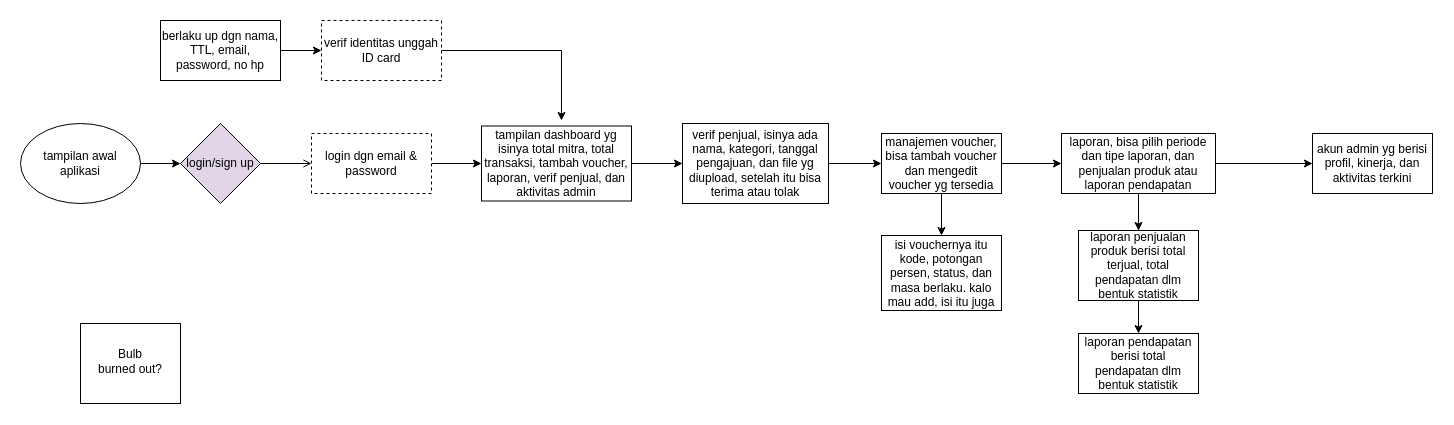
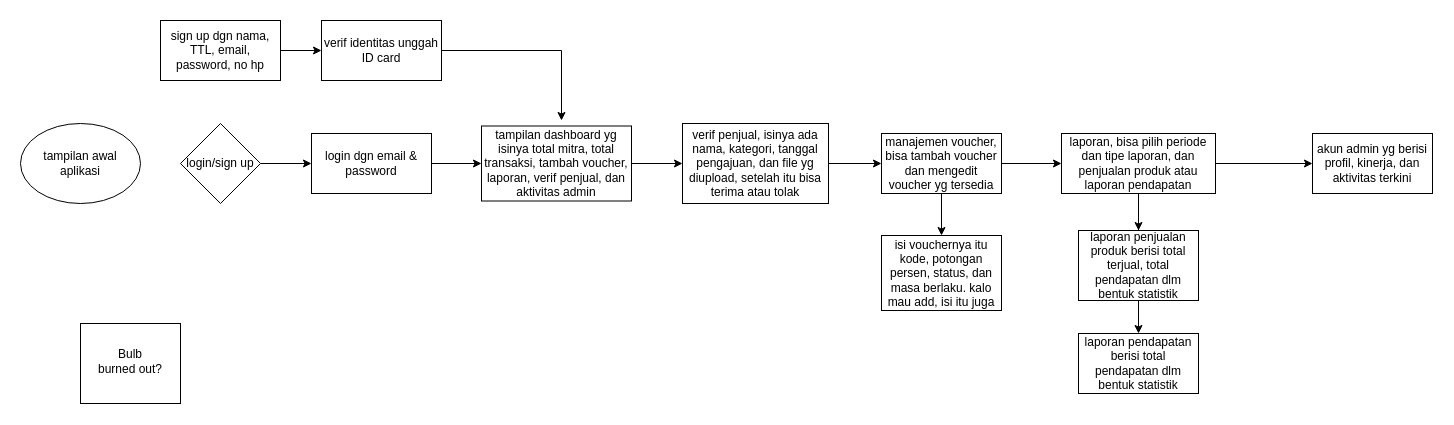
(221, 51) -> (221, 51)
(382, 51) -> (382, 51)
(157, 164) -> none
(221, 164) -> (221, 164)
(305, 164) -> (303, 164)
(372, 164) -> (372, 164)
